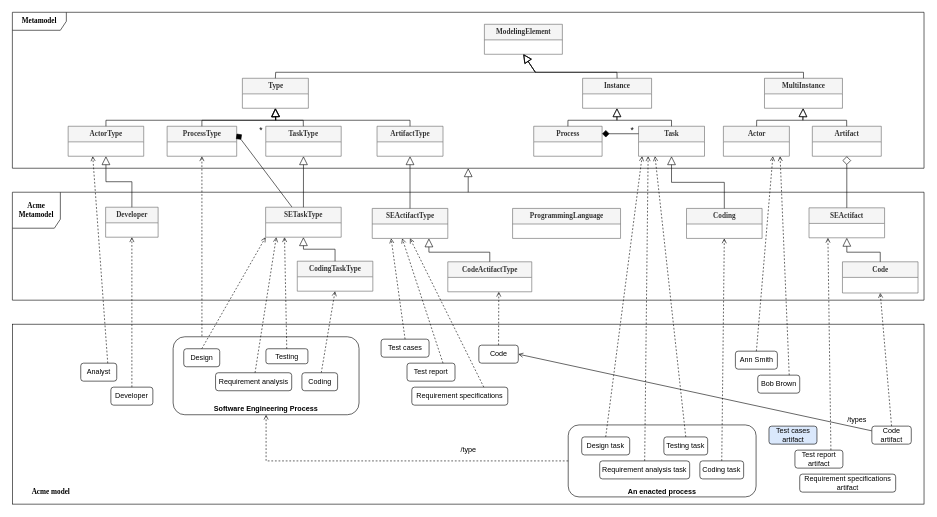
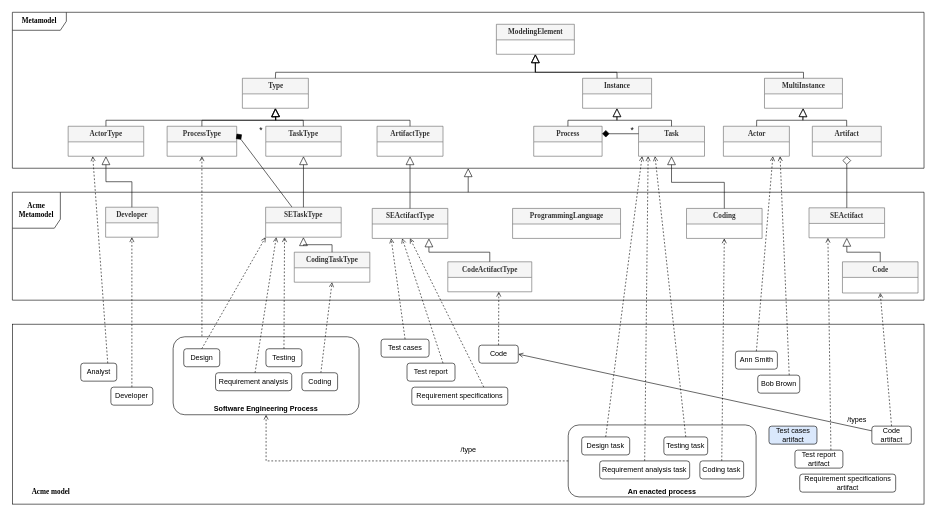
(524, 39) -> (536, 39)
(335, 276) -> (332, 267)
(287, 356) -> (284, 358)
